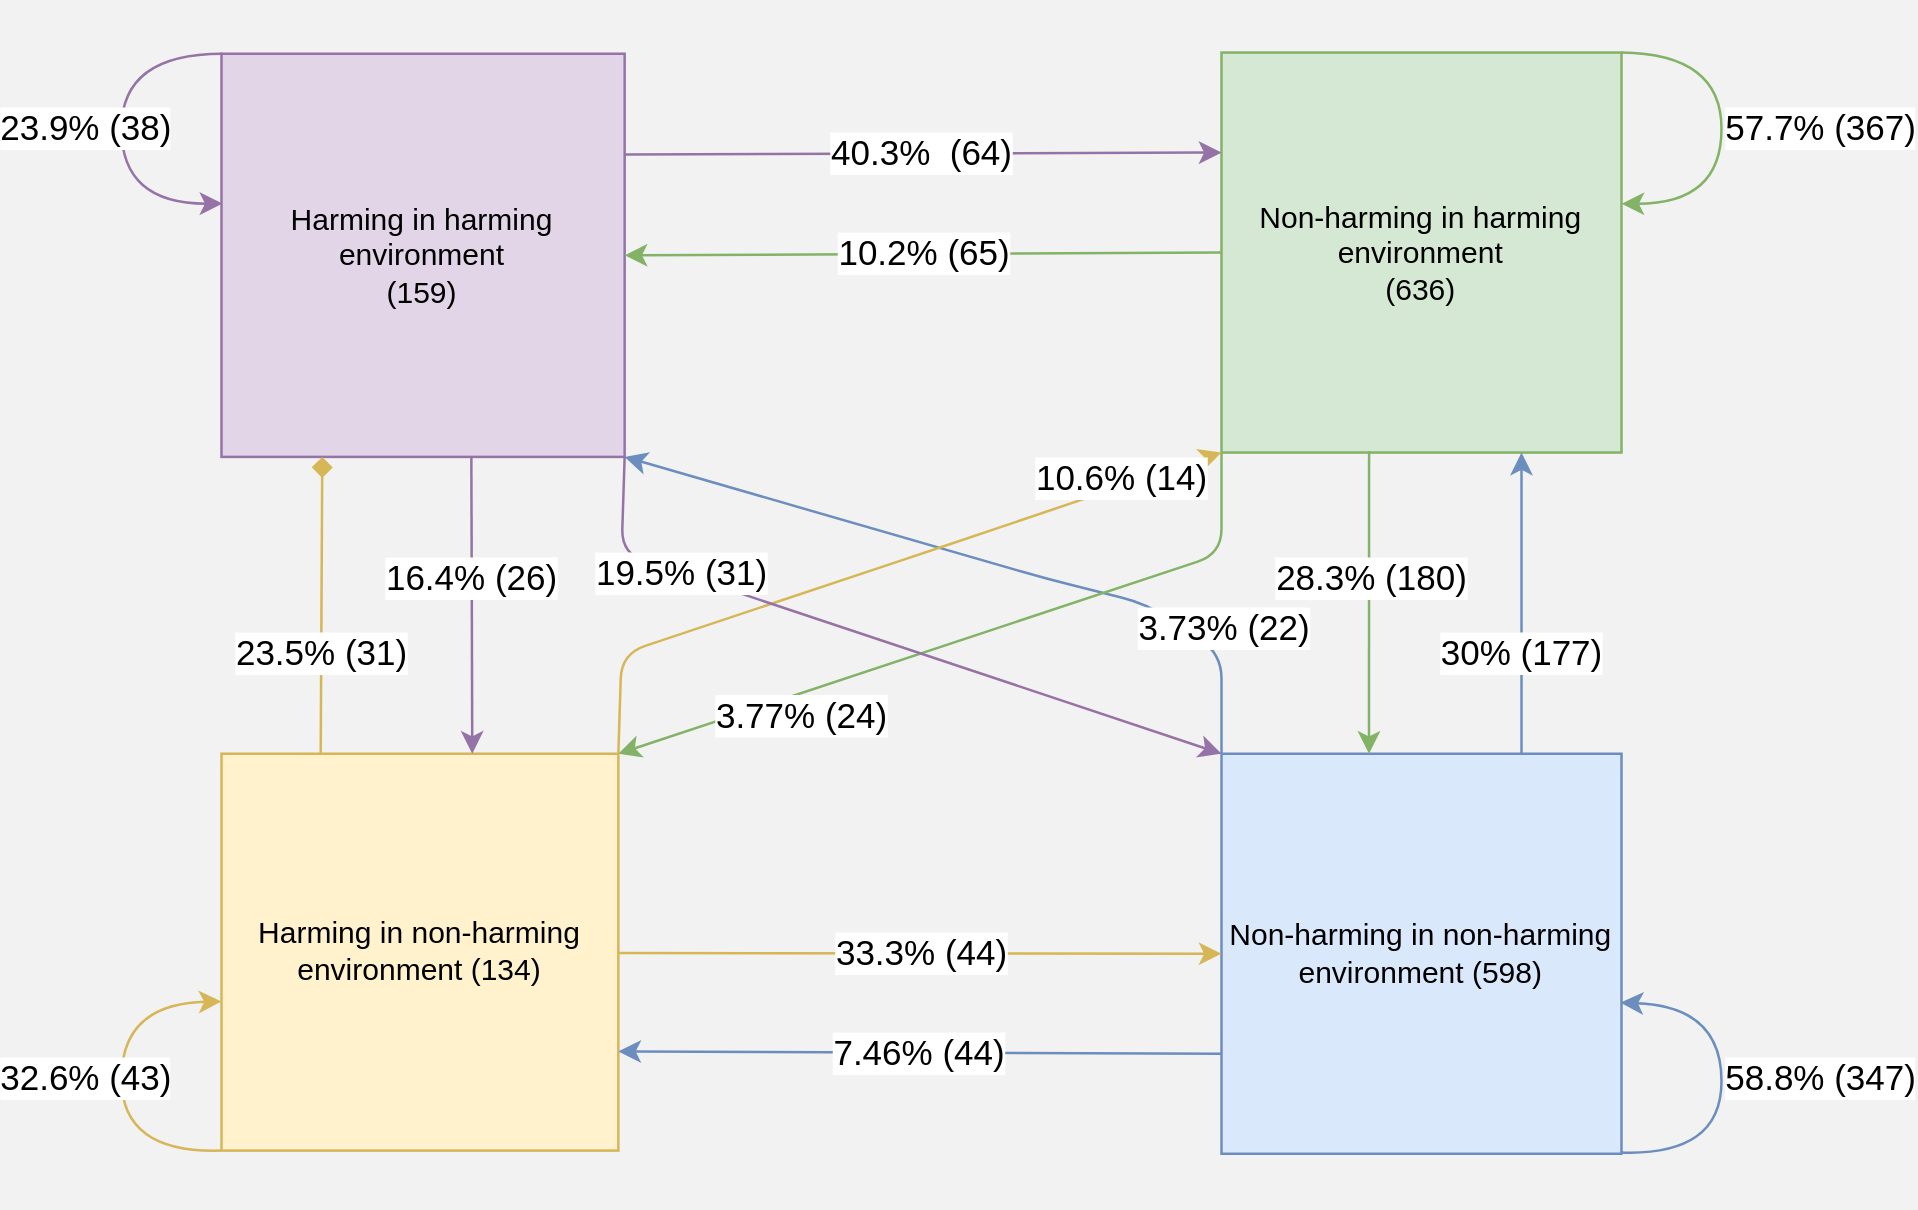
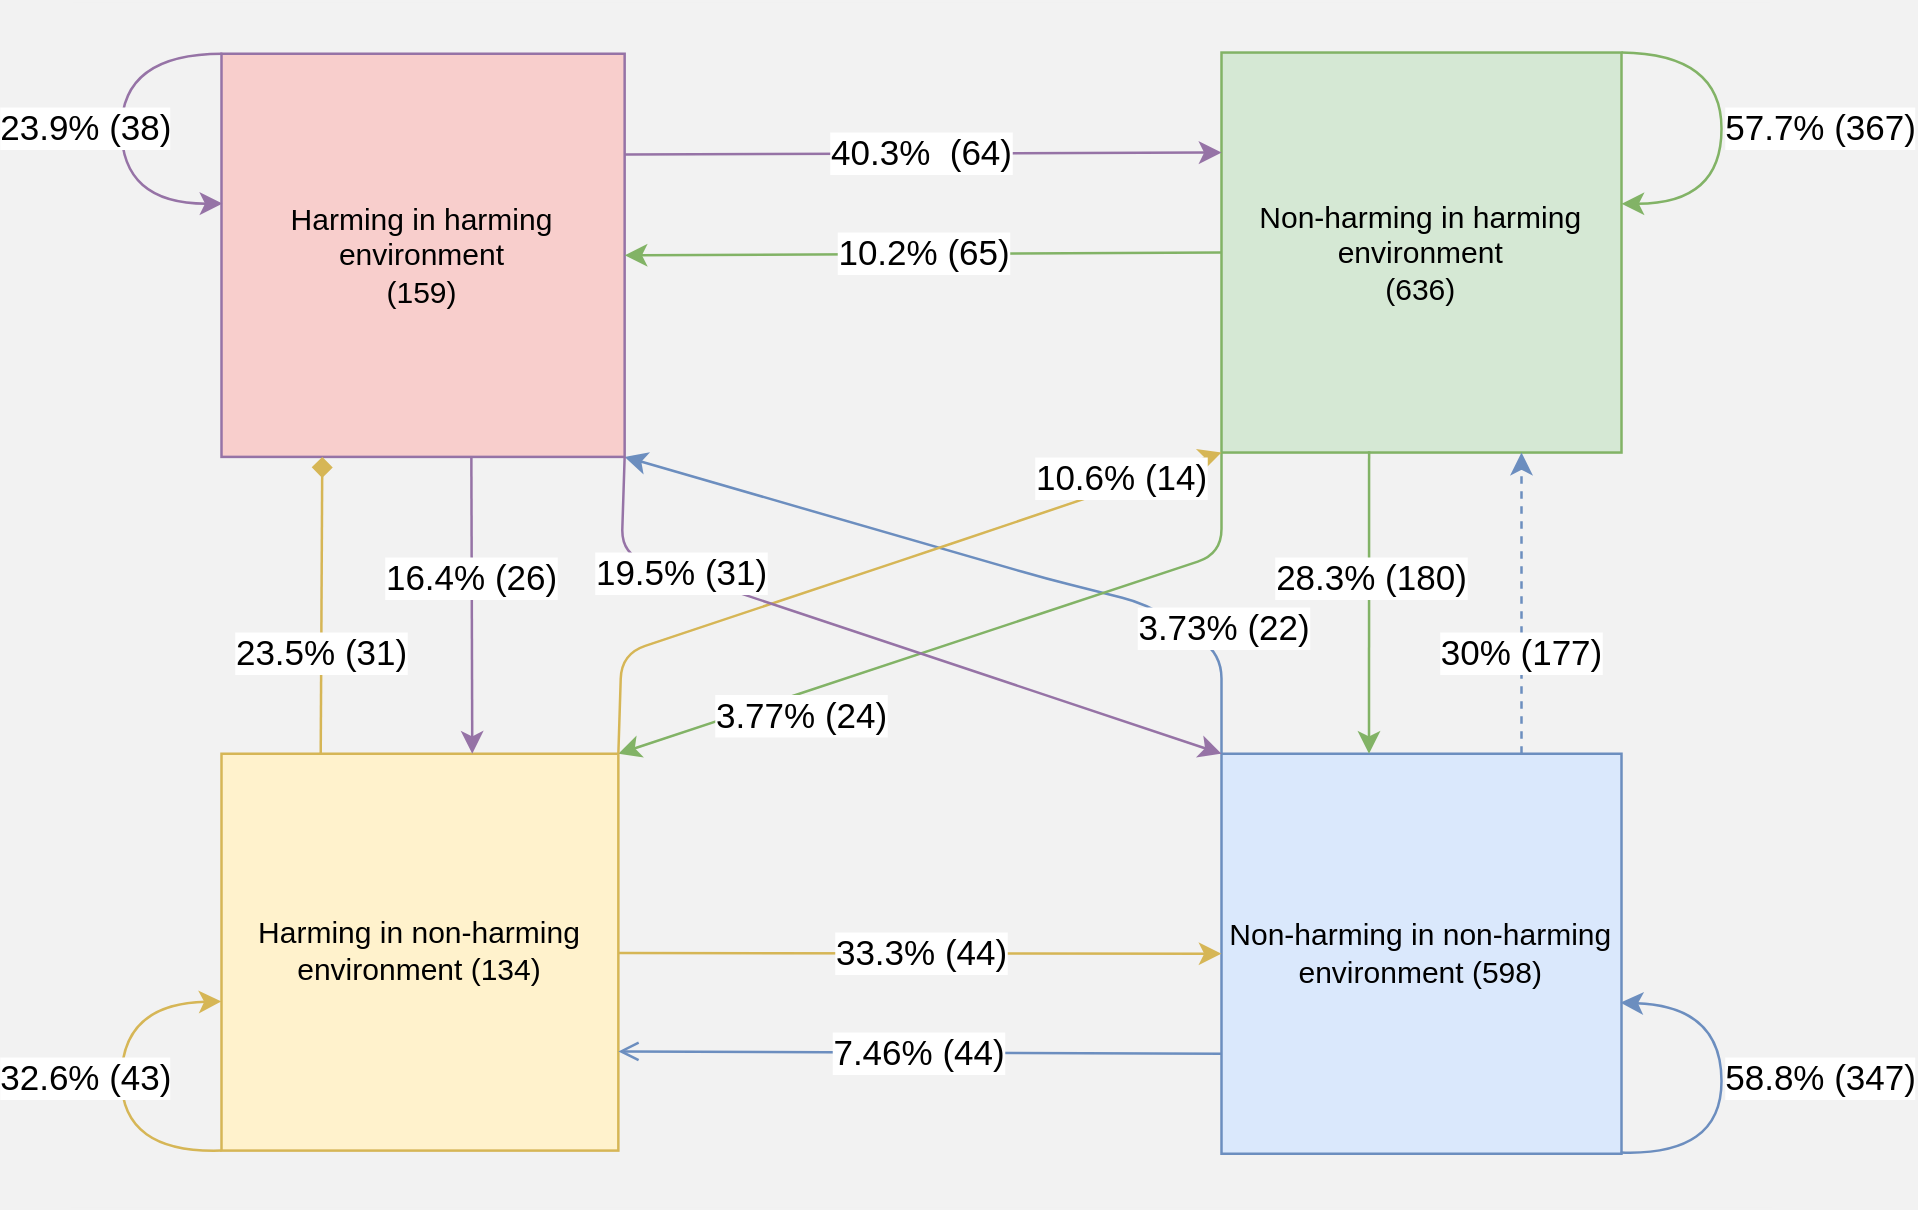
(423, 255) -> (423, 255)
(1521, 548) -> (1521, 548)
(636, 1051) -> (632, 1051)
